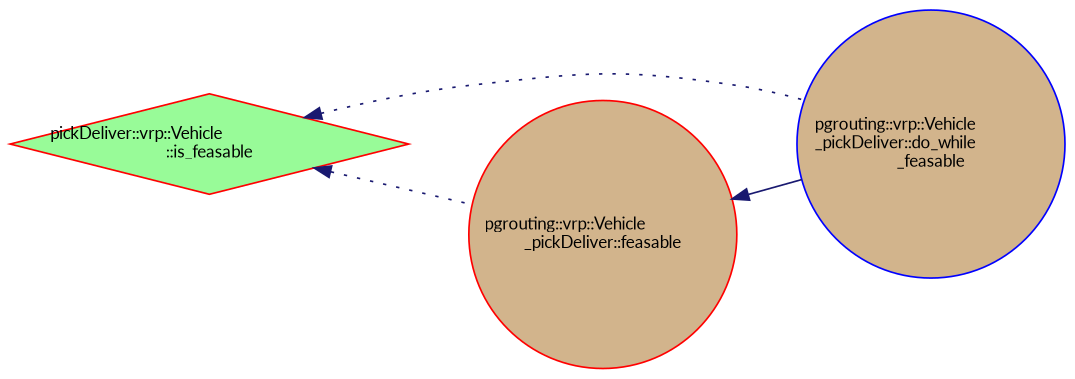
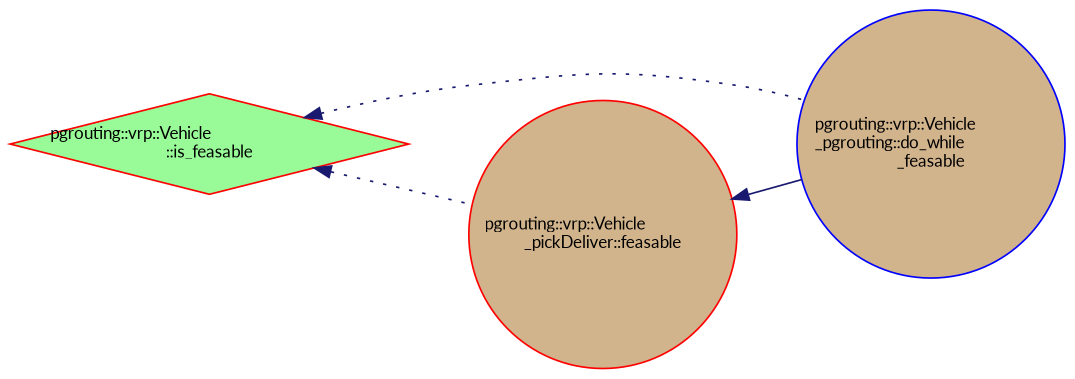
(209, 144) -> (209, 144)
(931, 144) -> (931, 144)
